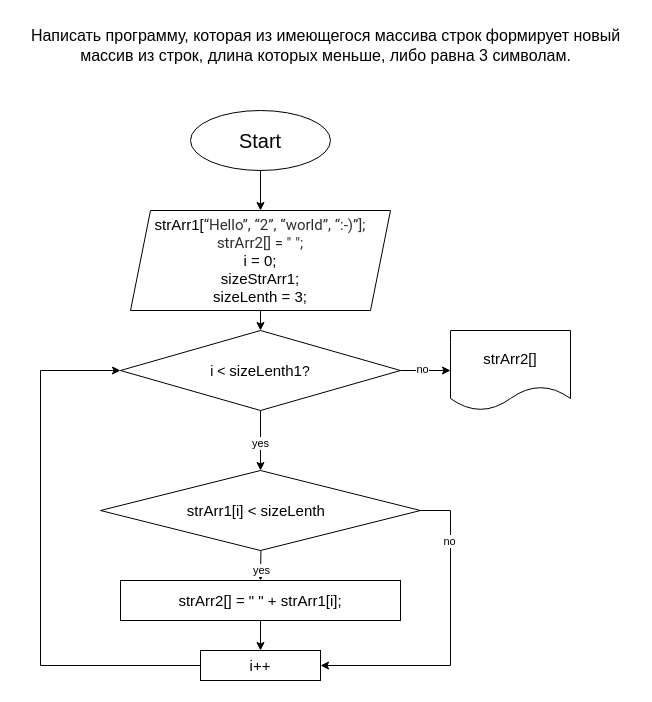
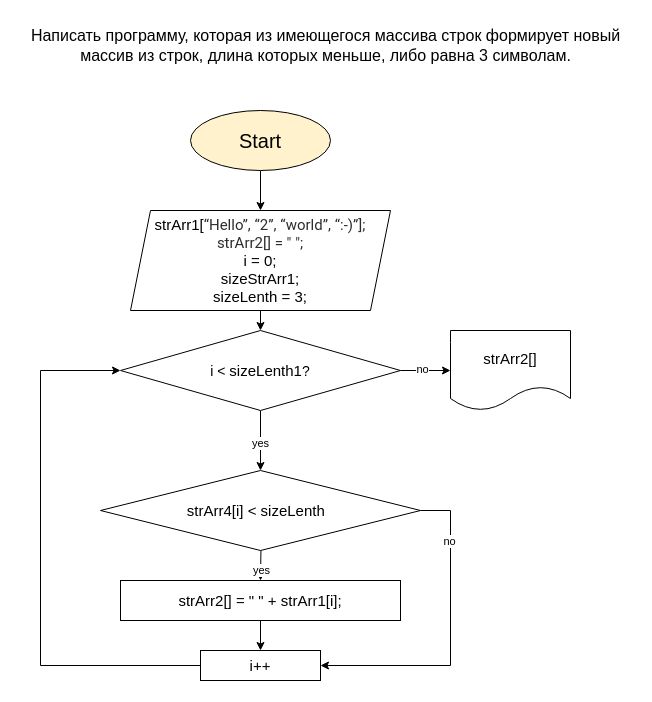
(261, 141) -> (261, 141)
(261, 511) -> (261, 511)
